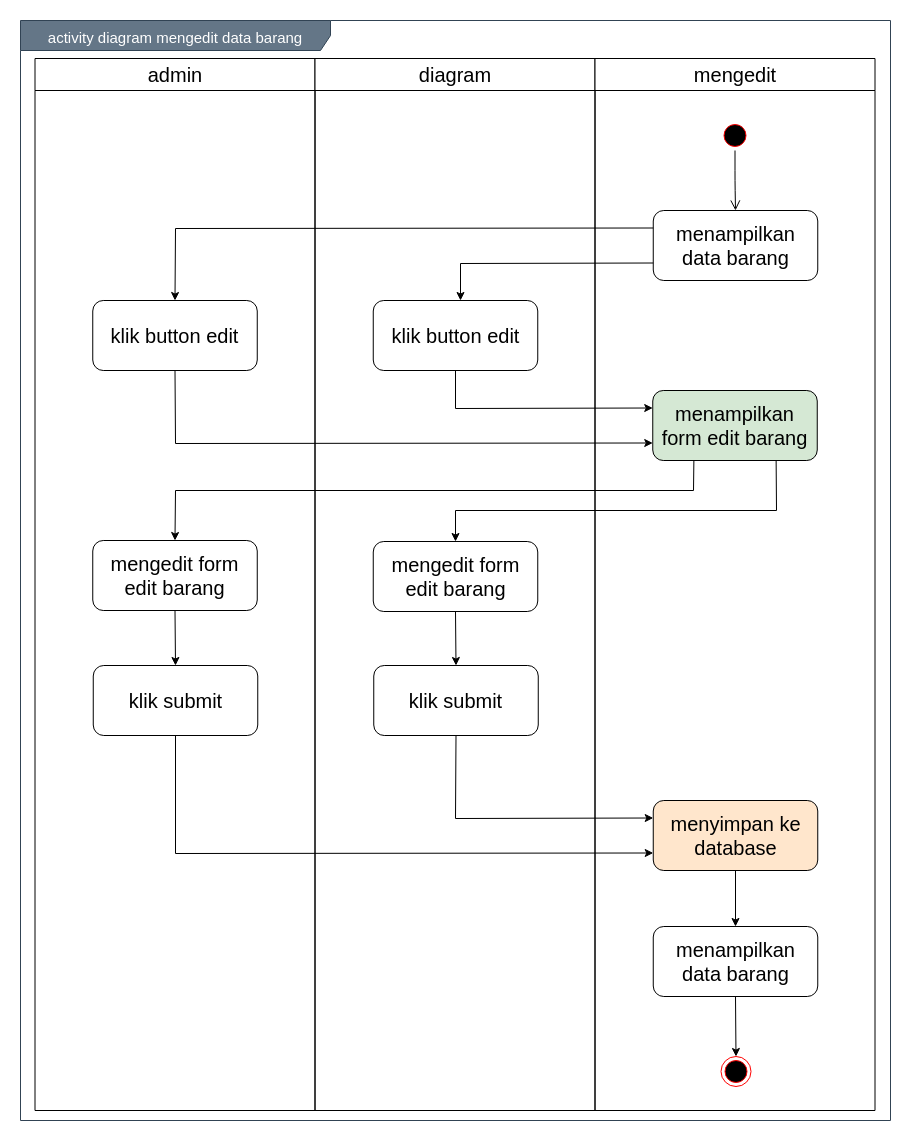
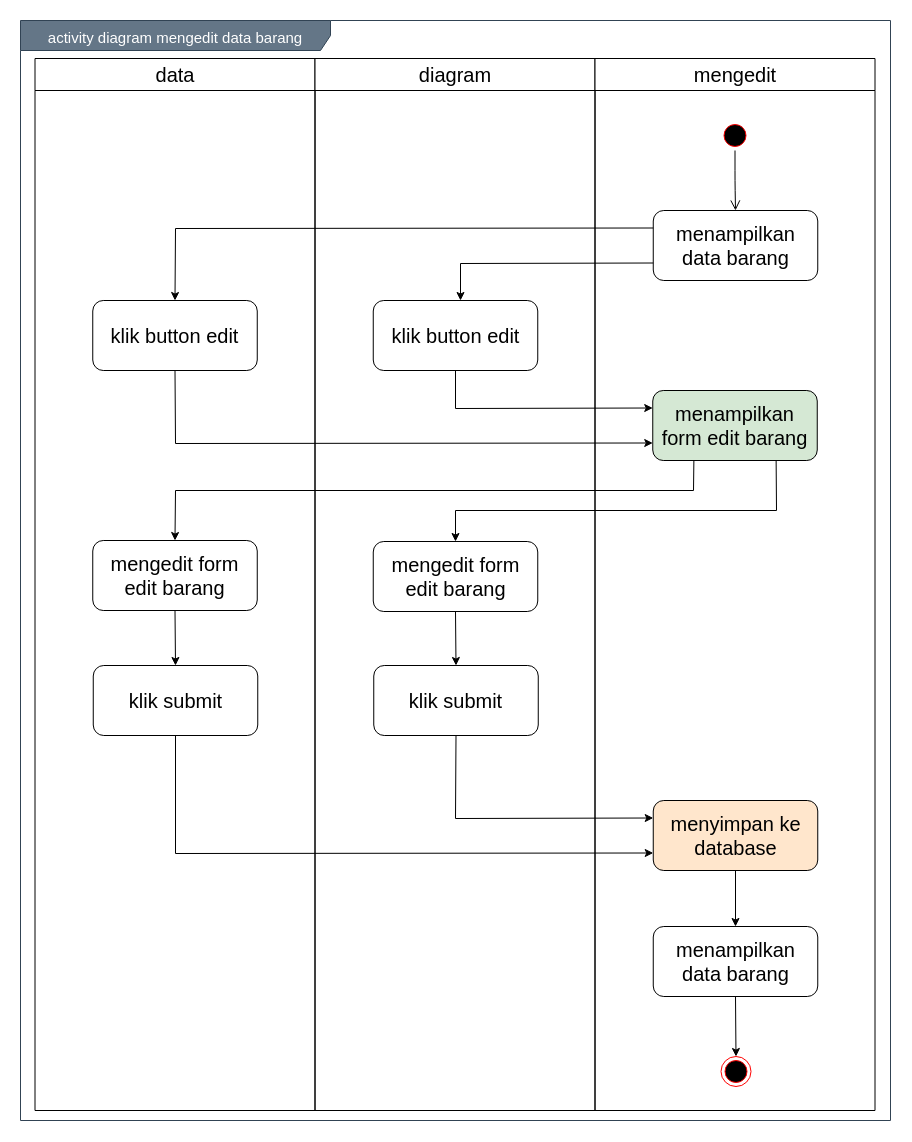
(176, 75) -> (176, 75)
